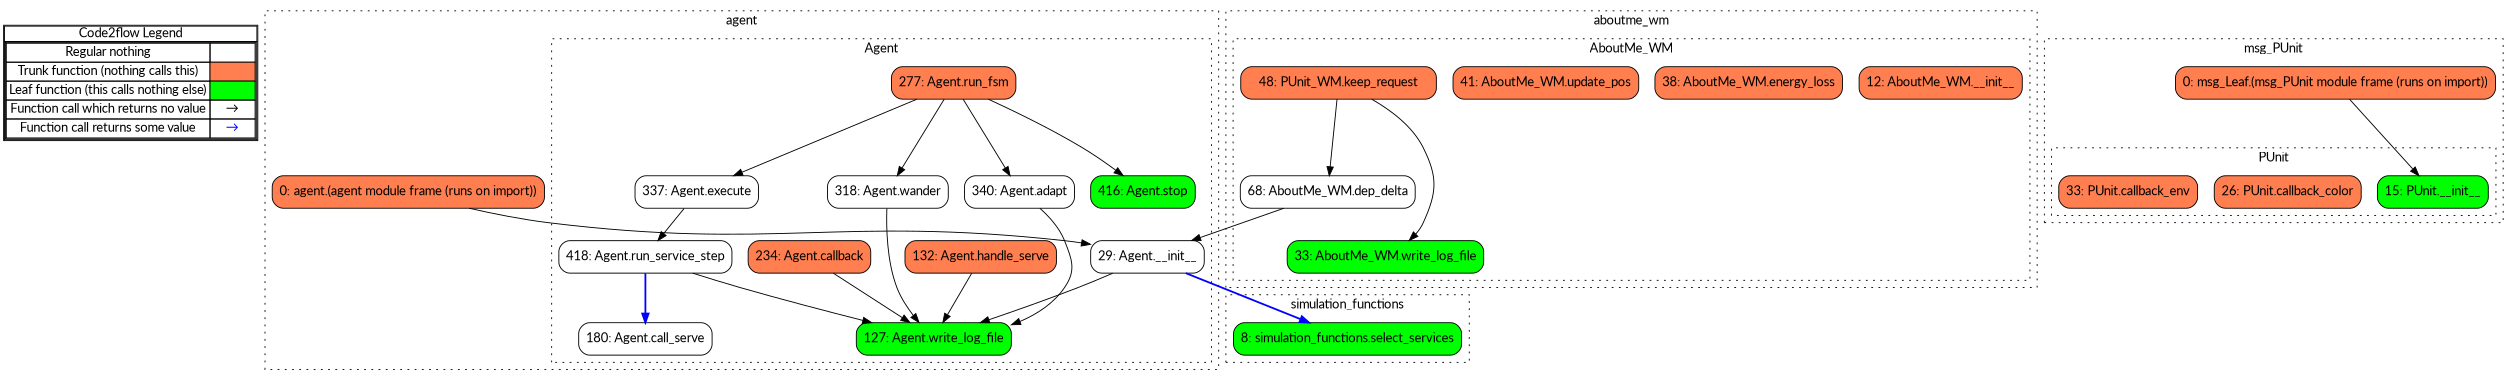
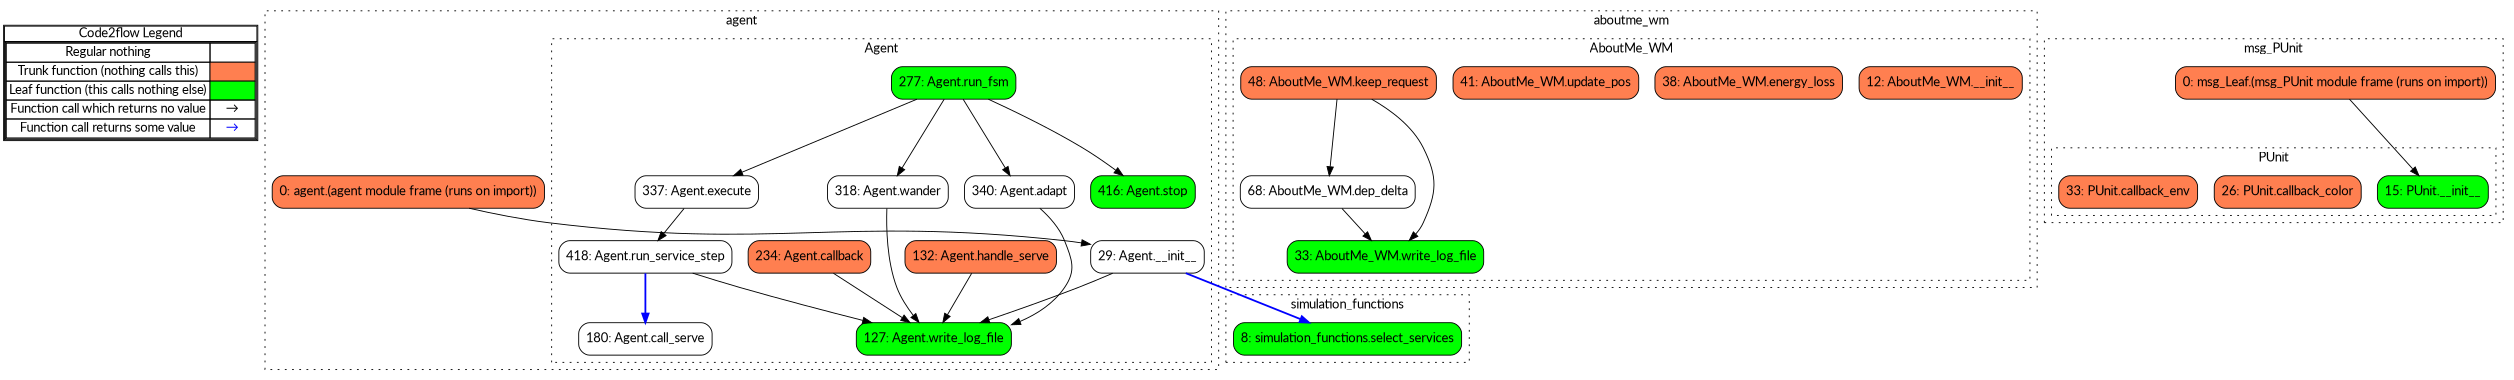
(954, 83) -> (954, 83)
(1339, 83) -> (1339, 83)
(1242, 223) -> (1354, 221)
